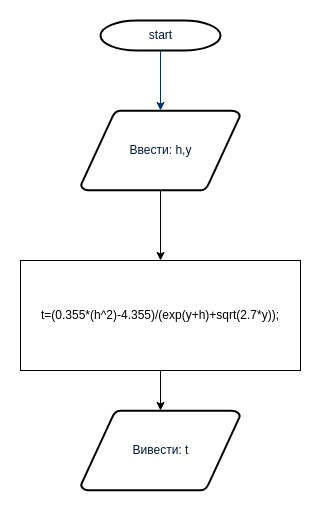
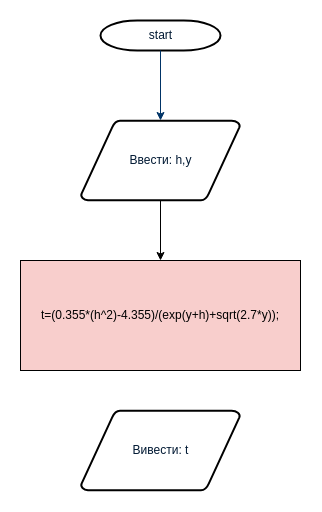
(161, 151) -> (161, 161)
(161, 316) -> (161, 316)
(161, 387) -> none
